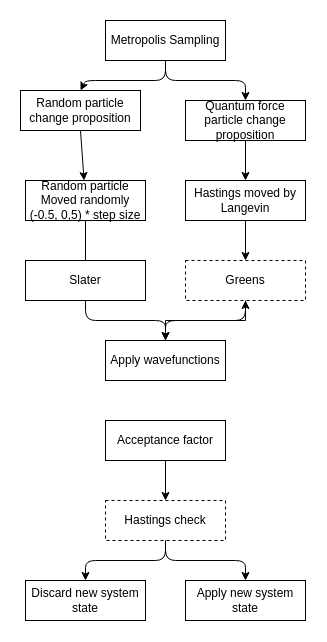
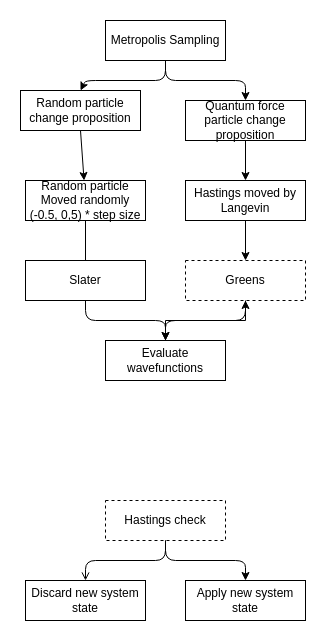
(166, 361) -> (166, 361)
(166, 441) -> none
(166, 477) -> none
(86, 565) -> (86, 570)
